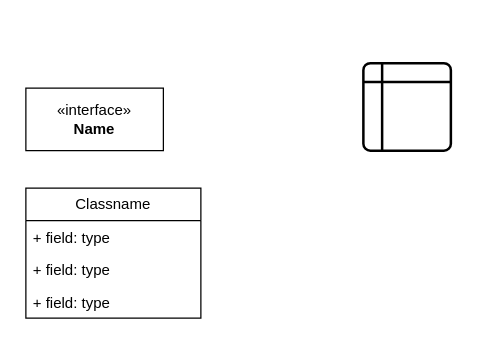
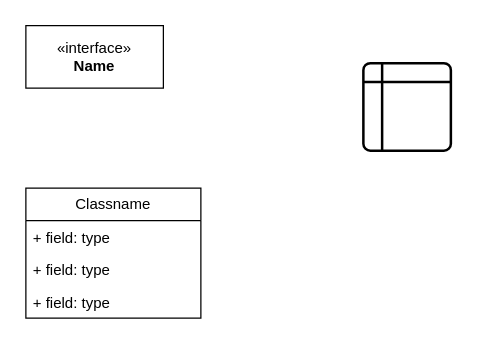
(94, 119) -> (94, 57)
